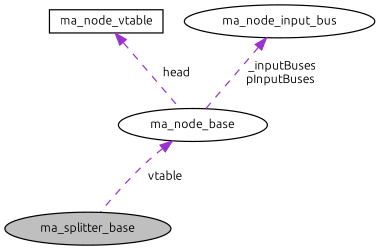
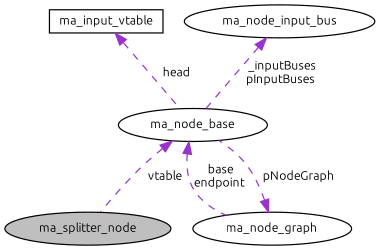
(106, 21) -> (106, 21)
(88, 229) -> (88, 229)
none -> (272, 229)
